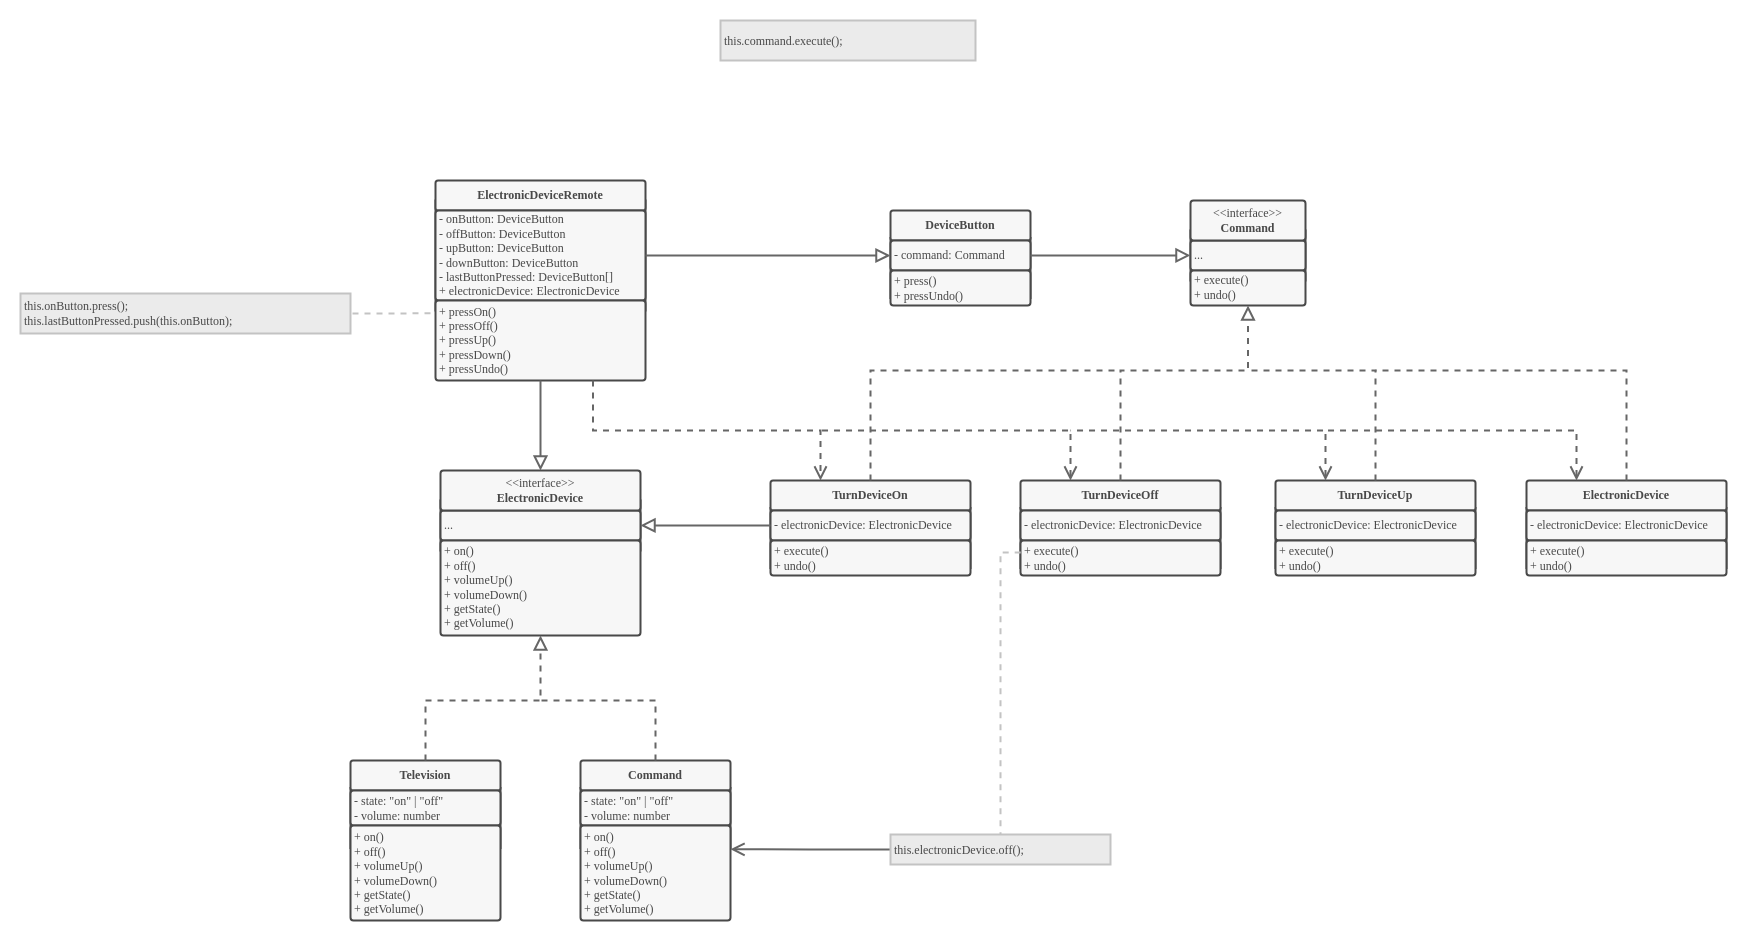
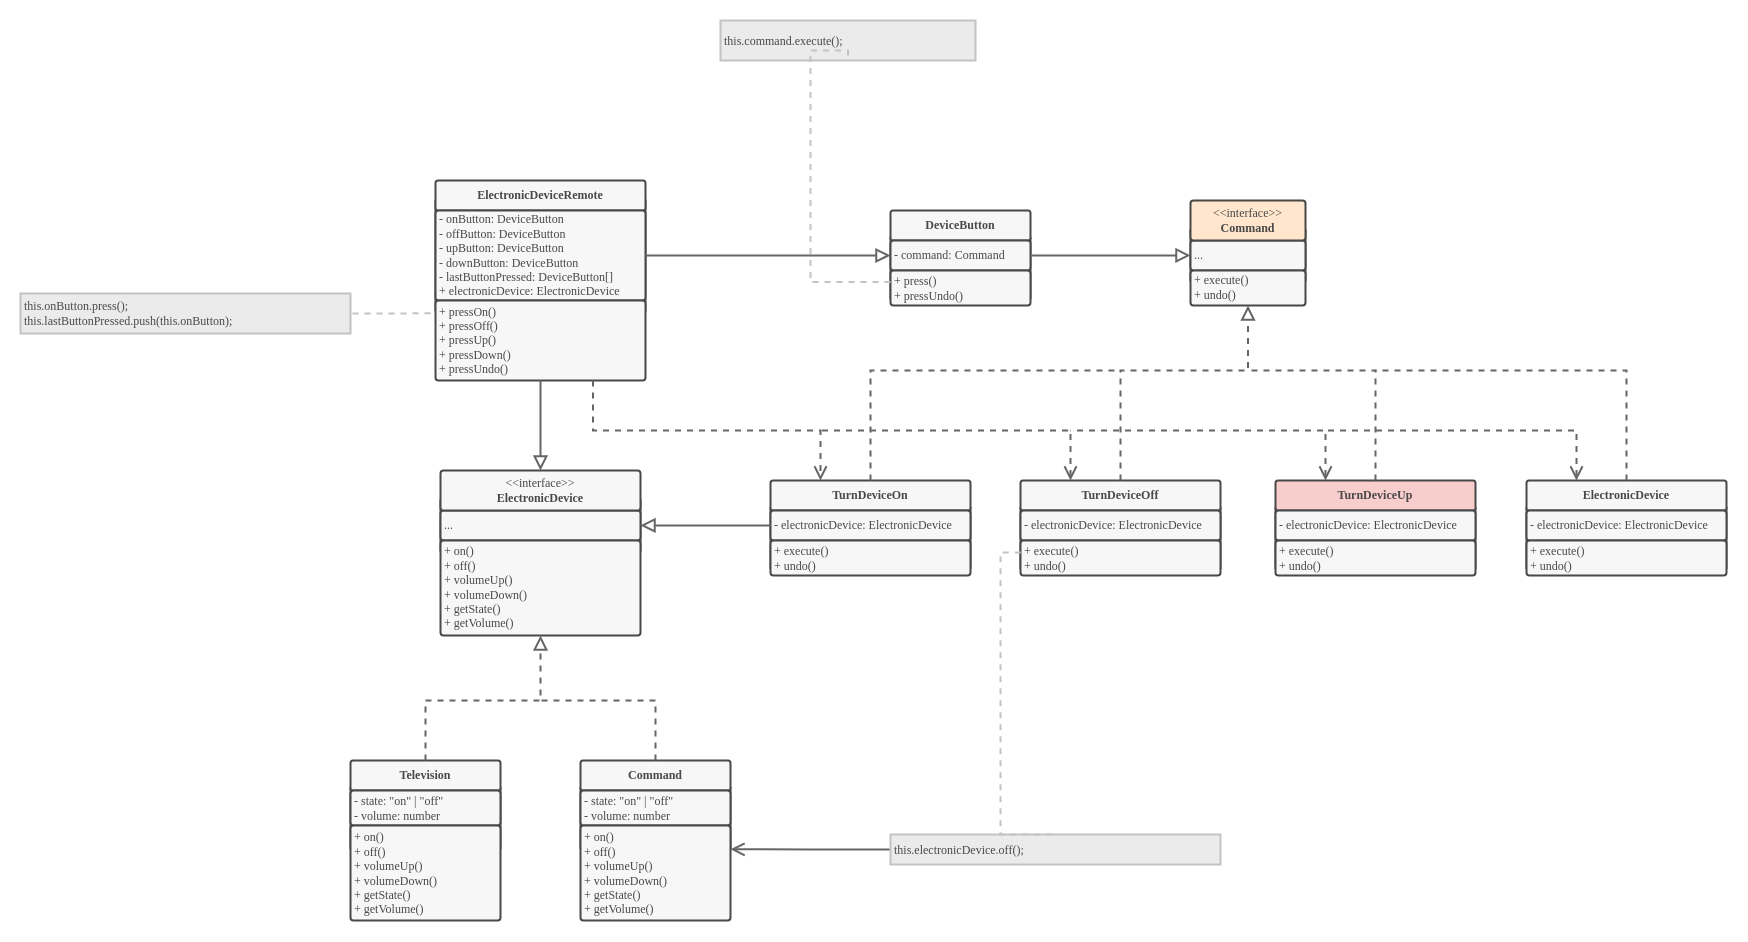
none -> (811, 186)
(1248, 221) -> (1248, 221)
(1376, 496) -> (1376, 496)
(1001, 850) -> (1056, 850)
